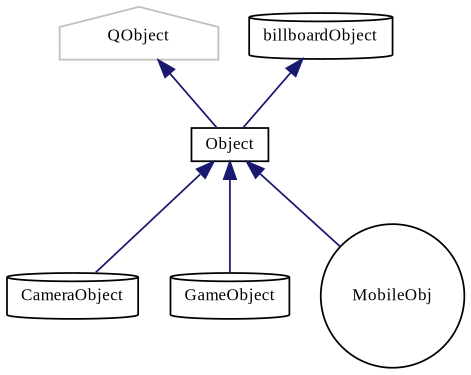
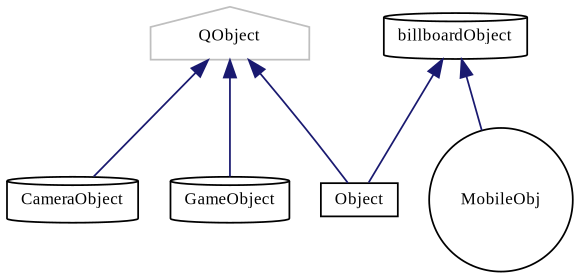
(300, 210) -> (474, 104)
(148, 223) -> (145, 125)
(230, 226) -> (230, 127)
